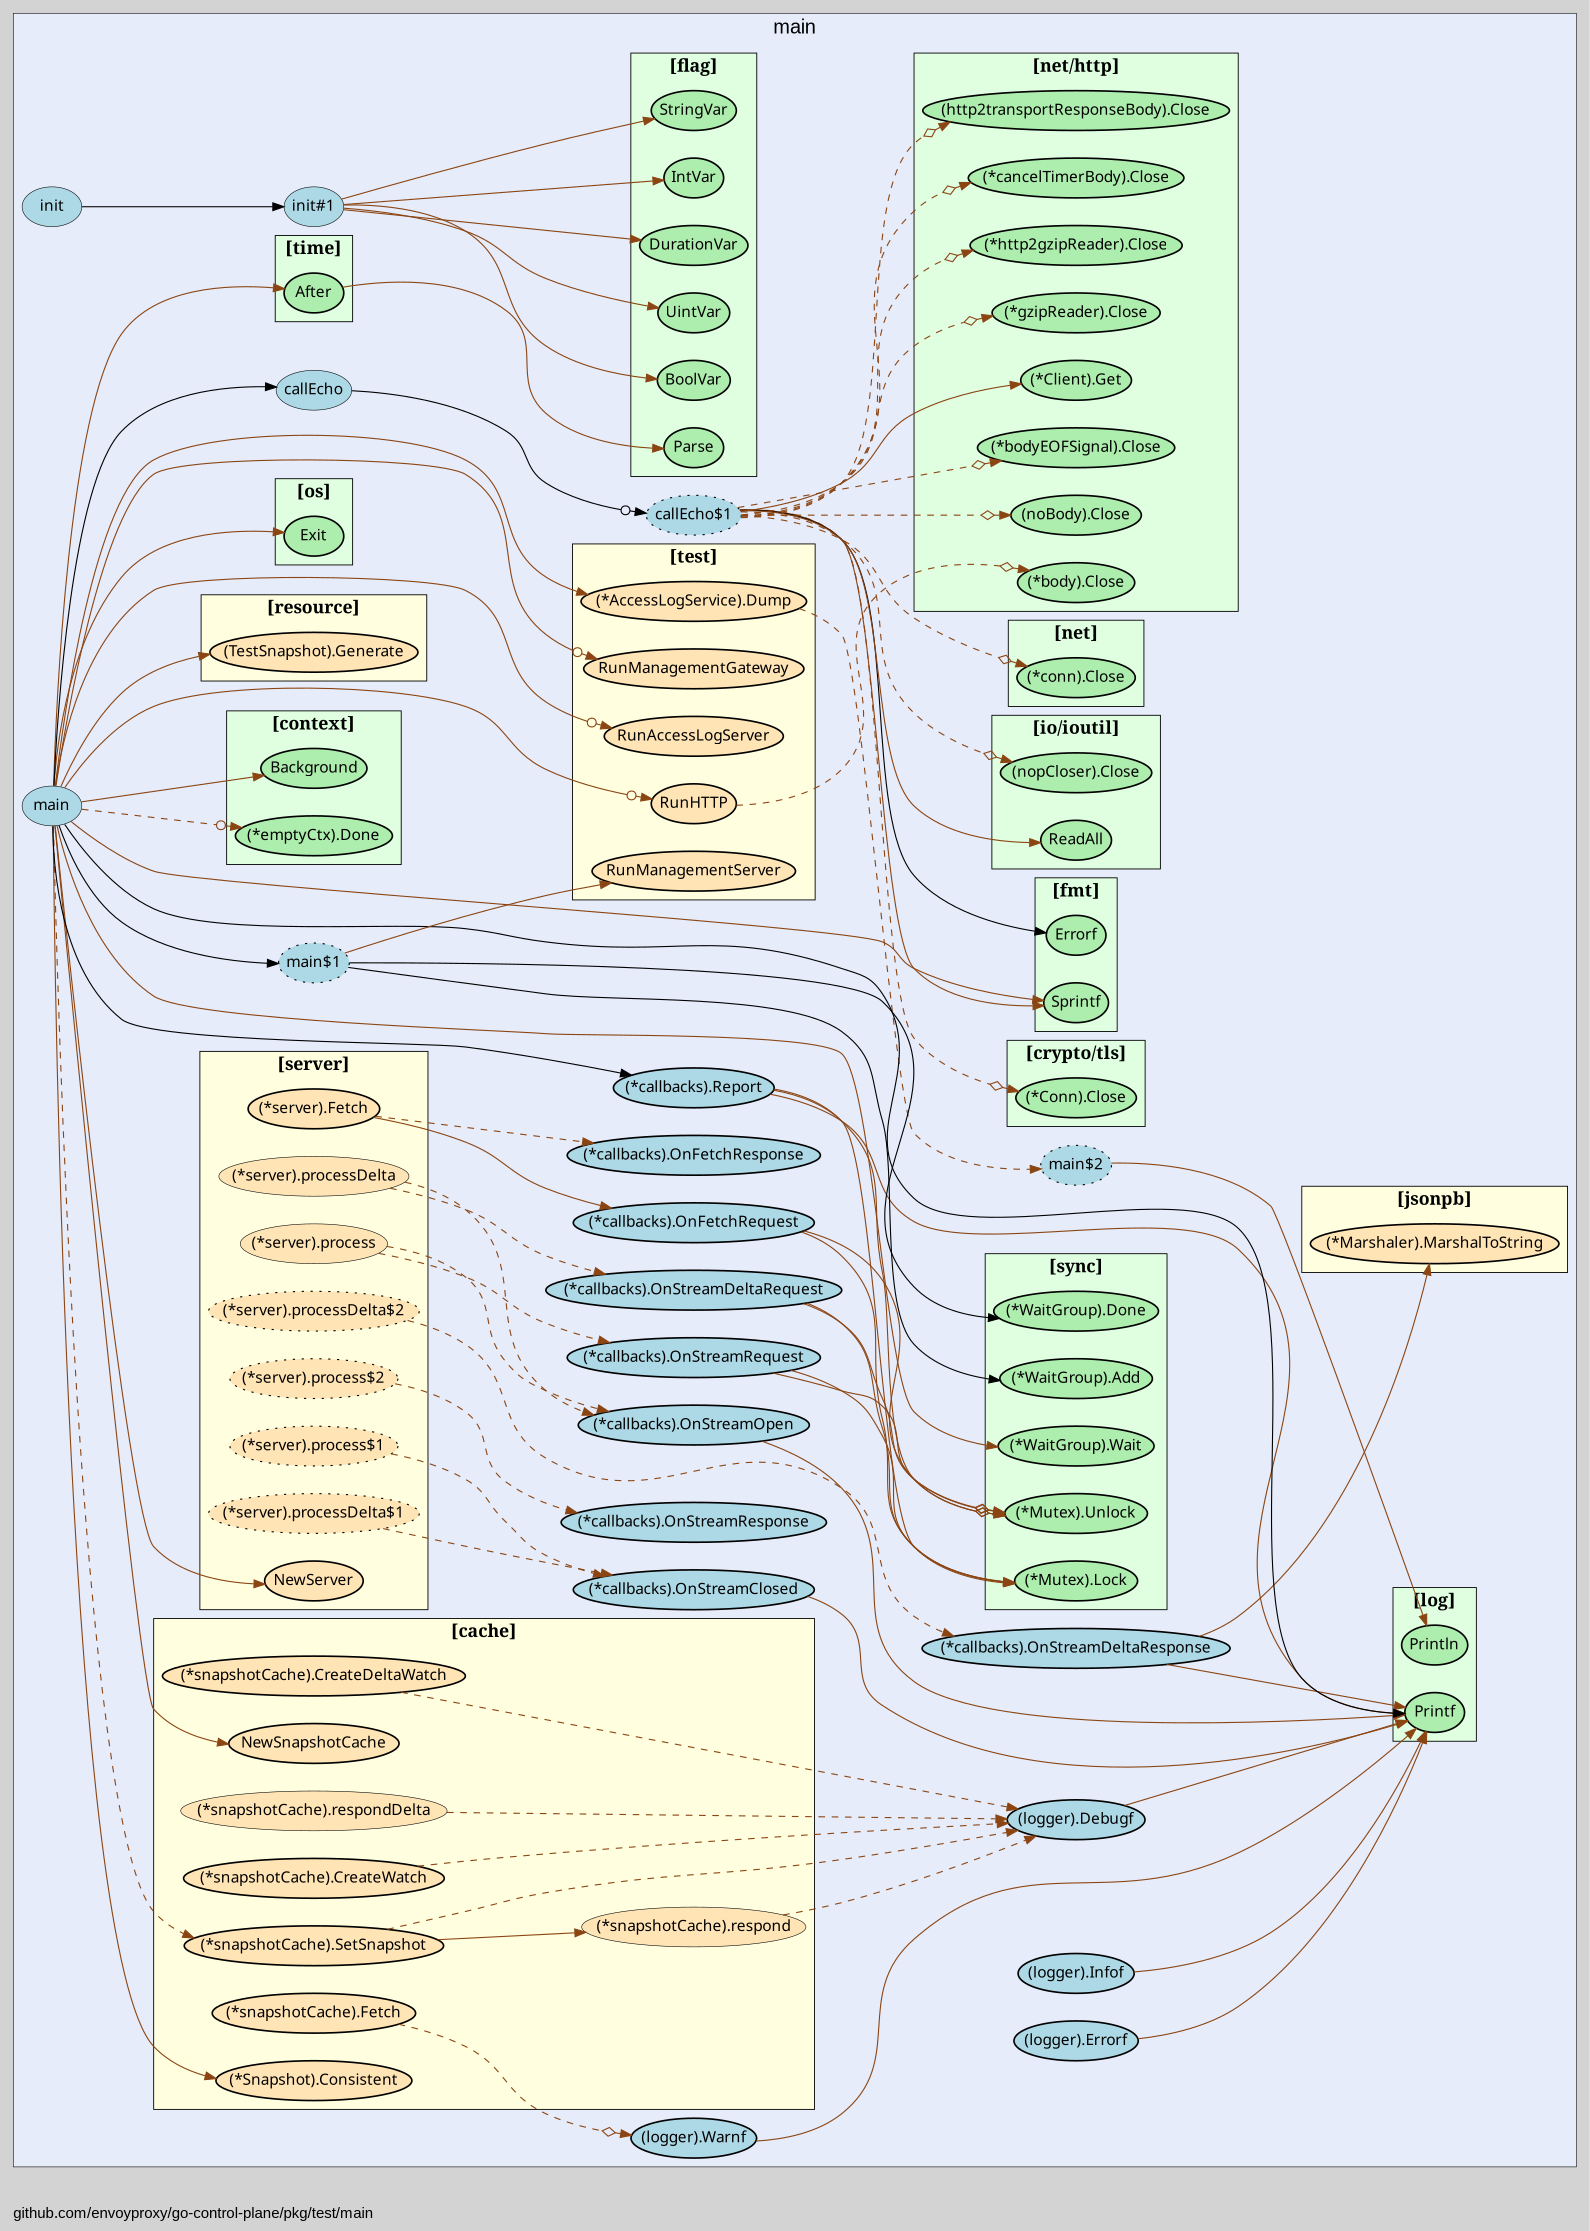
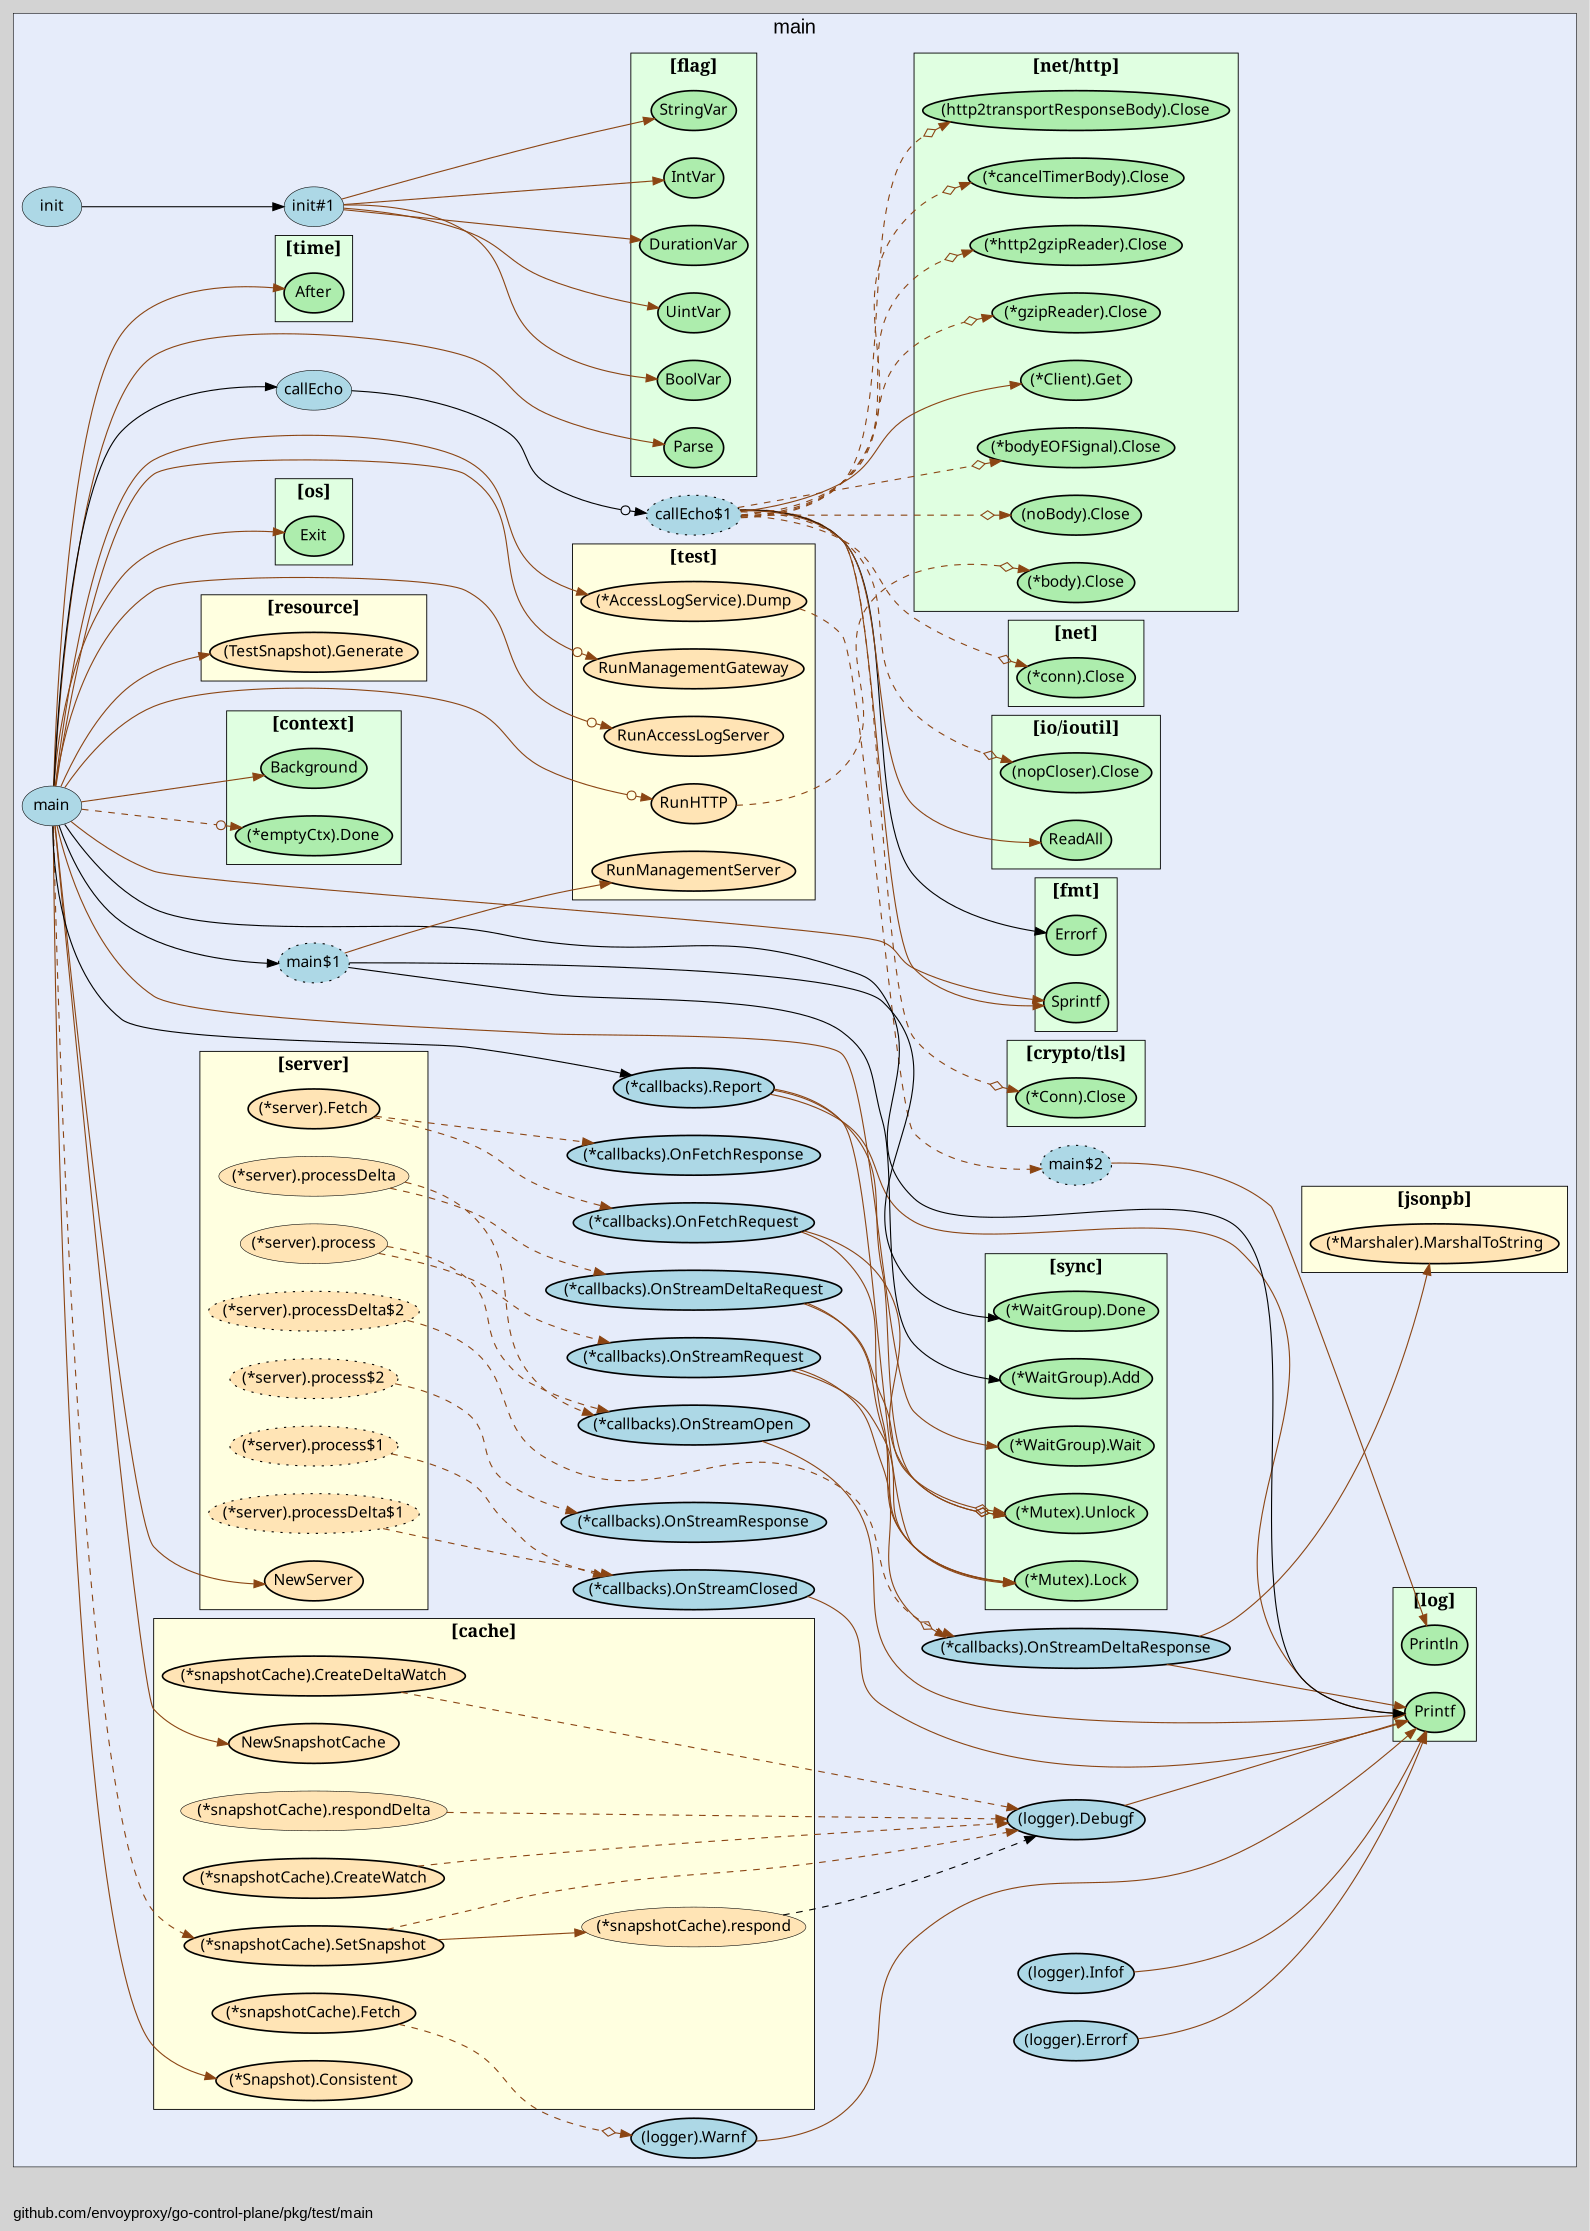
(526, 344) -> (191, 343)
(490, 1154) -> (490, 1154)
(863, 1395) -> (880, 1459)
(906, 1884) -> (906, 1884)
